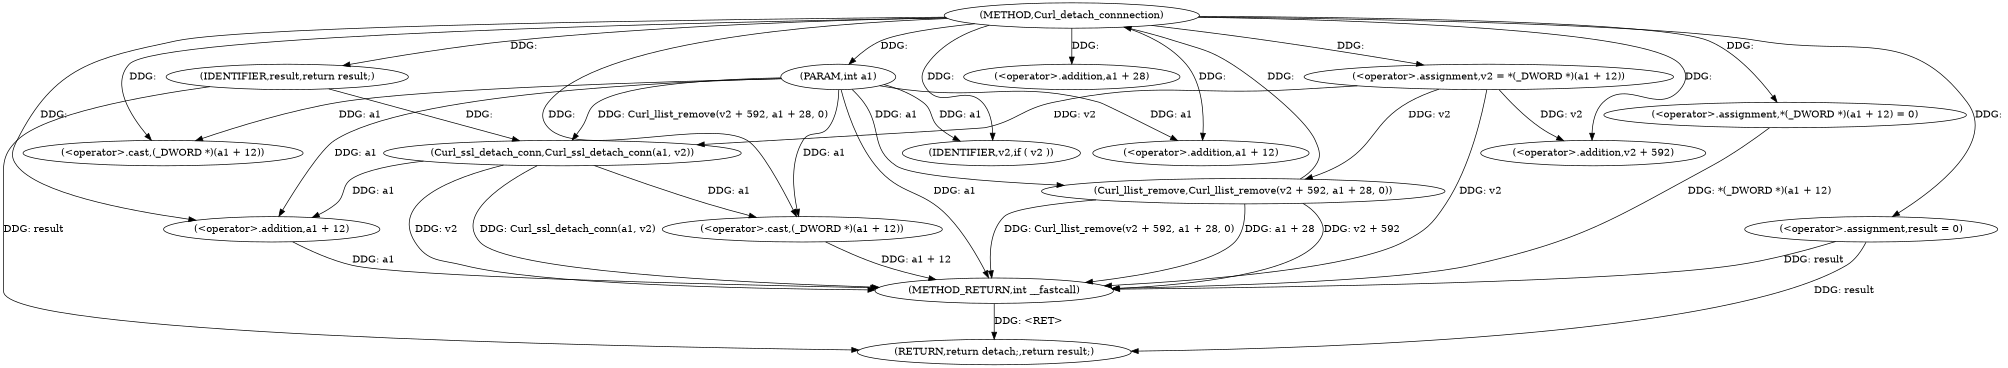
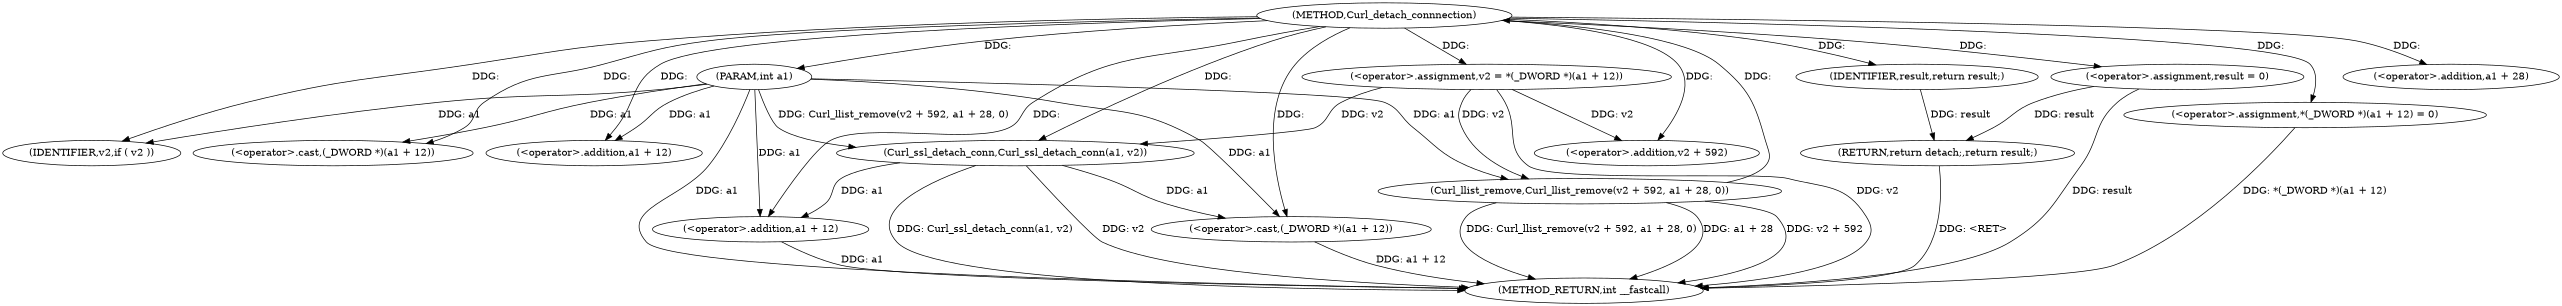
(425, 115) -> (1183, 74)
(994, 318) -> (1917, 263)
